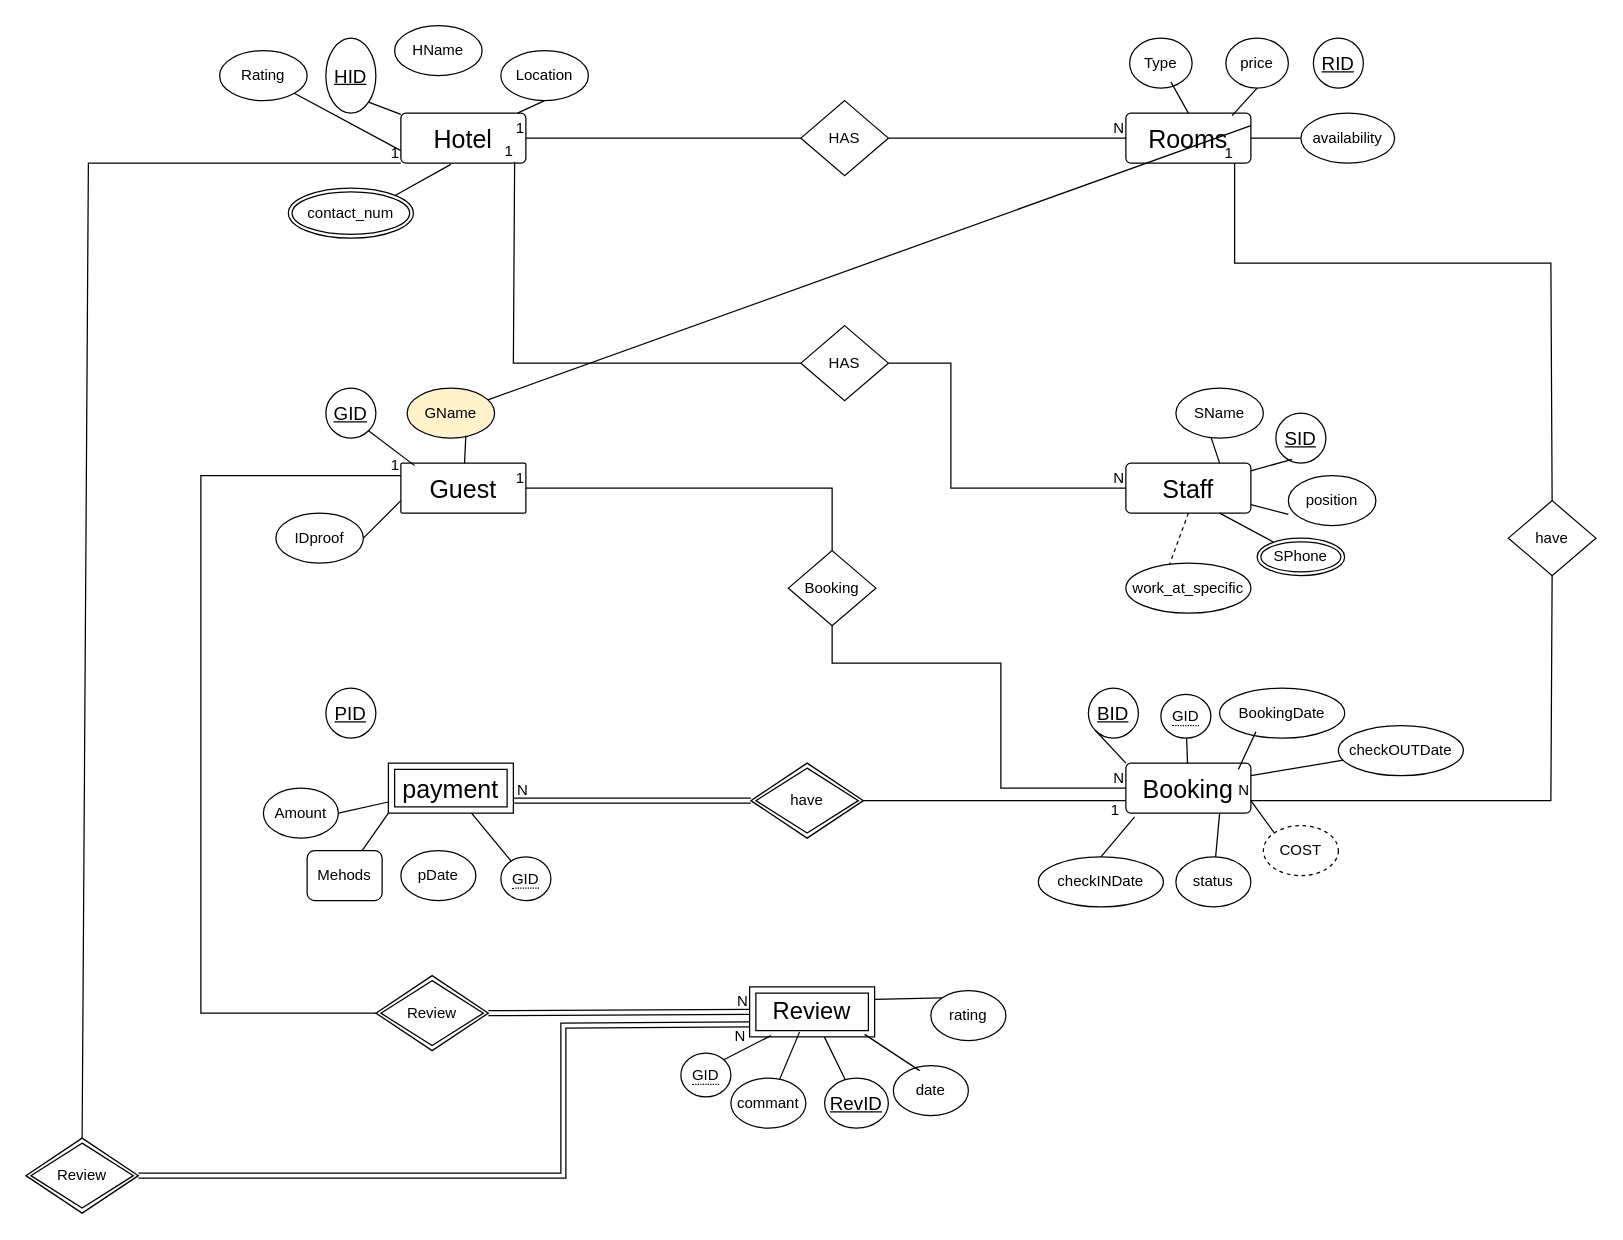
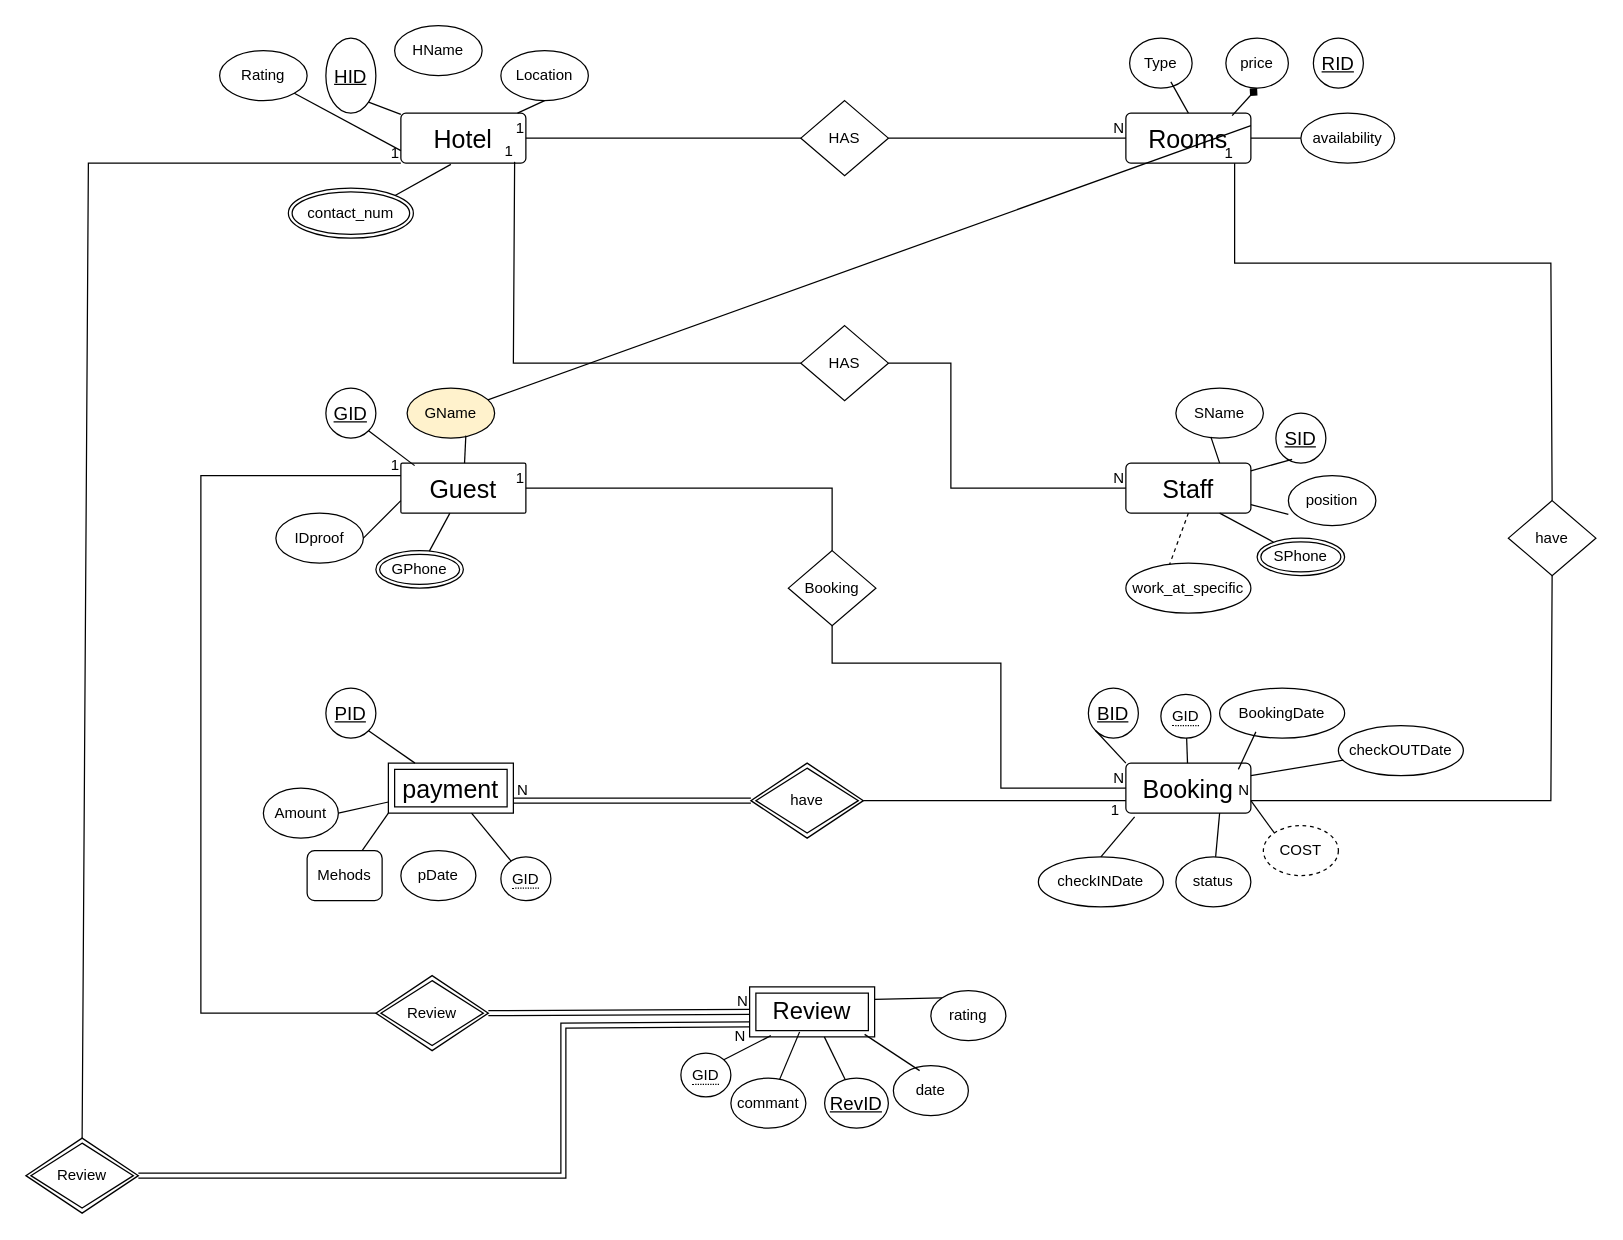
(1253, 93) -> (1250, 96)
none -> (439, 533)
none -> (419, 569)
none -> (392, 747)
